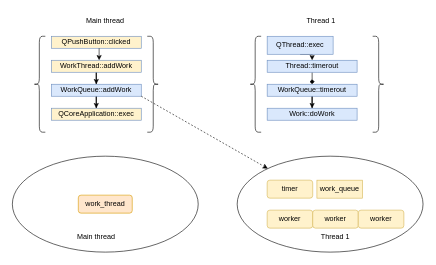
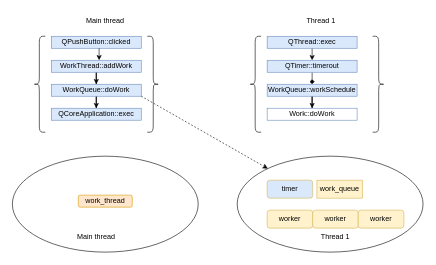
(96, 42) -> (96, 42)
(300, 45) -> (312, 42)
(96, 66) -> (96, 66)
(312, 66) -> (312, 66)
(96, 90) -> (96, 90)
(312, 90) -> (312, 90)
(96, 114) -> (96, 114)
(312, 114) -> (312, 114)
(290, 189) -> (290, 189)
(105, 204) -> (105, 201)
